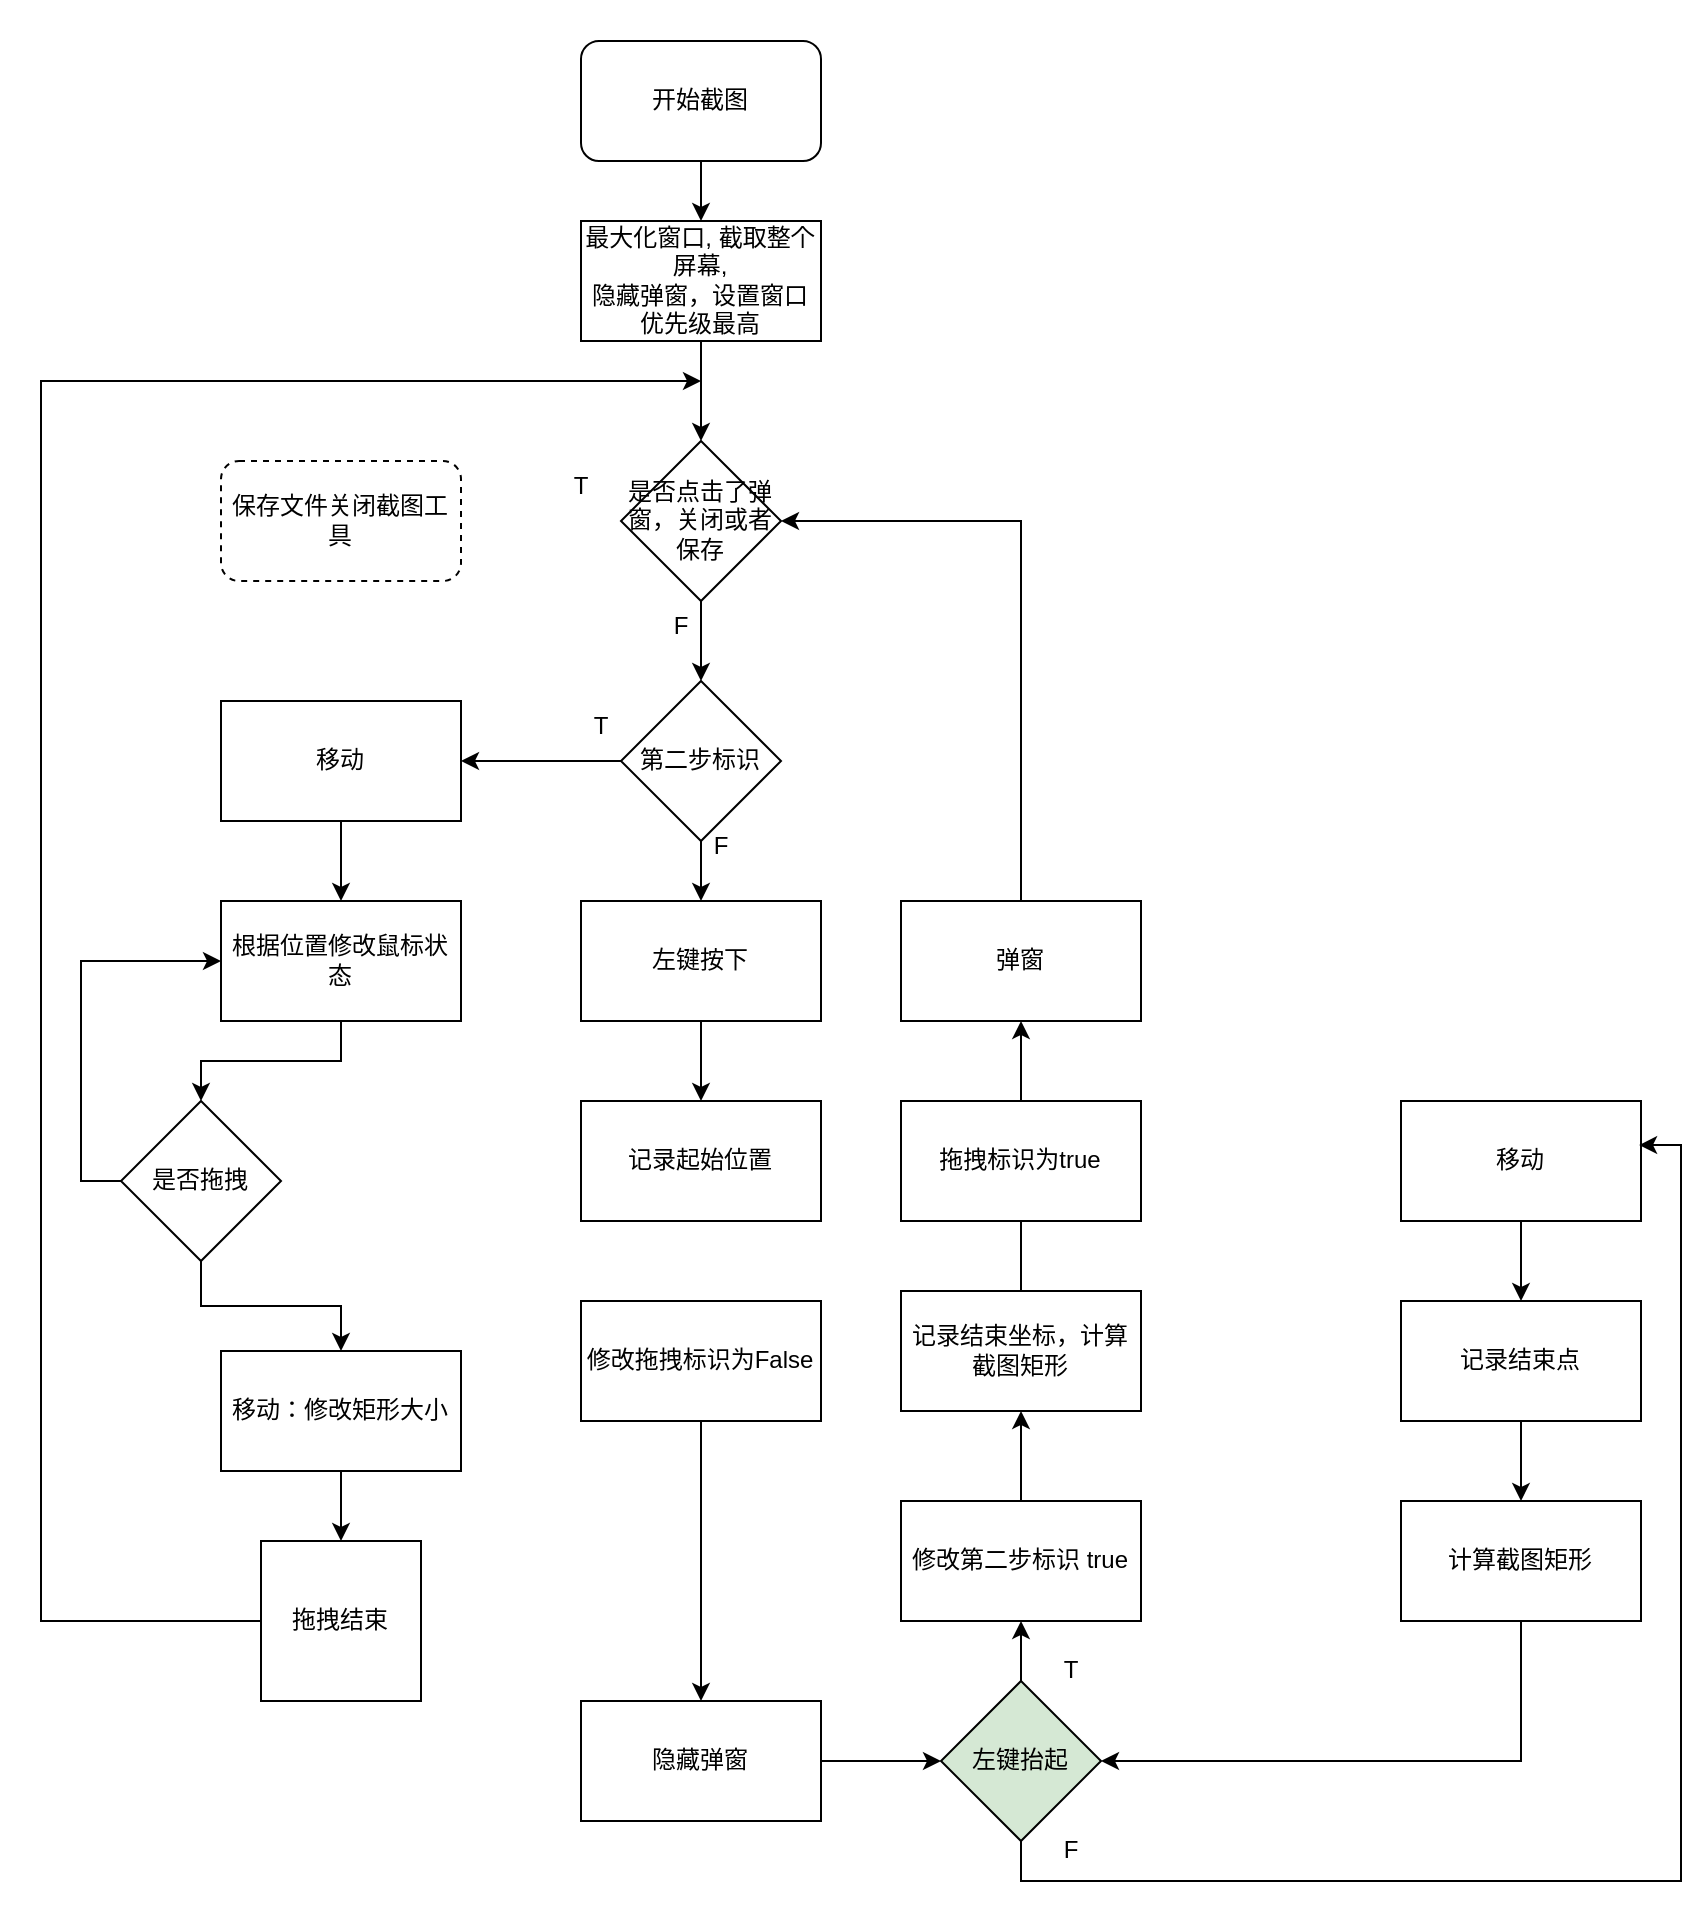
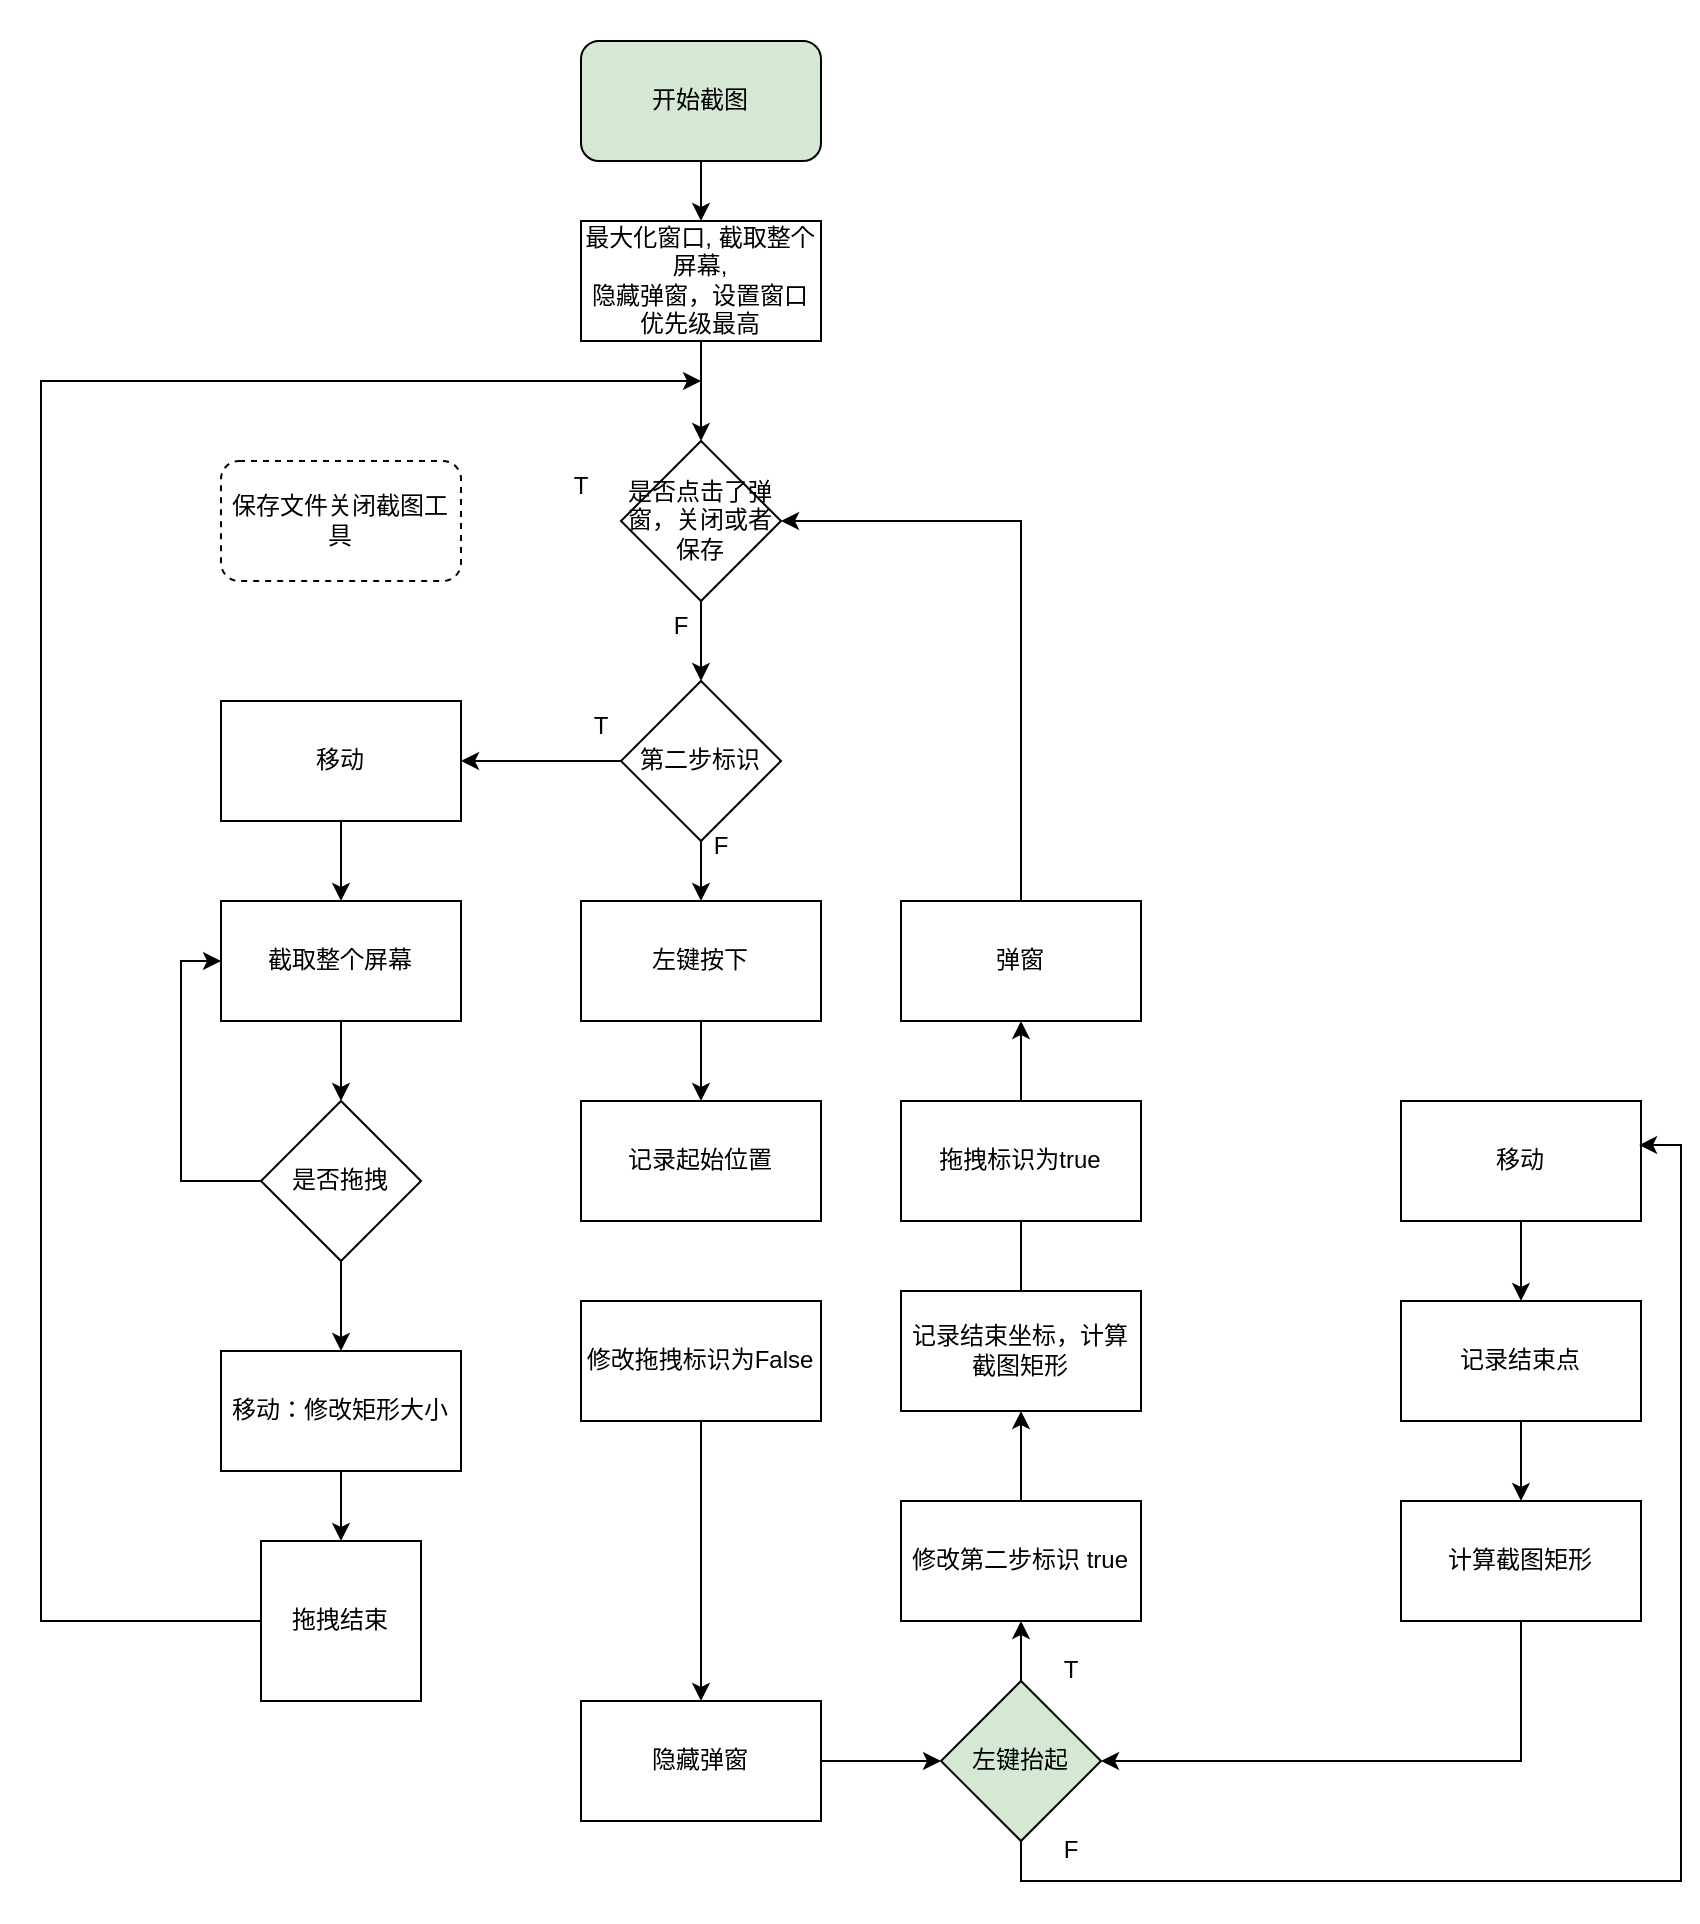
(701, 101) -> (701, 101)
(341, 961) -> (341, 961)
(201, 1181) -> (341, 1181)
